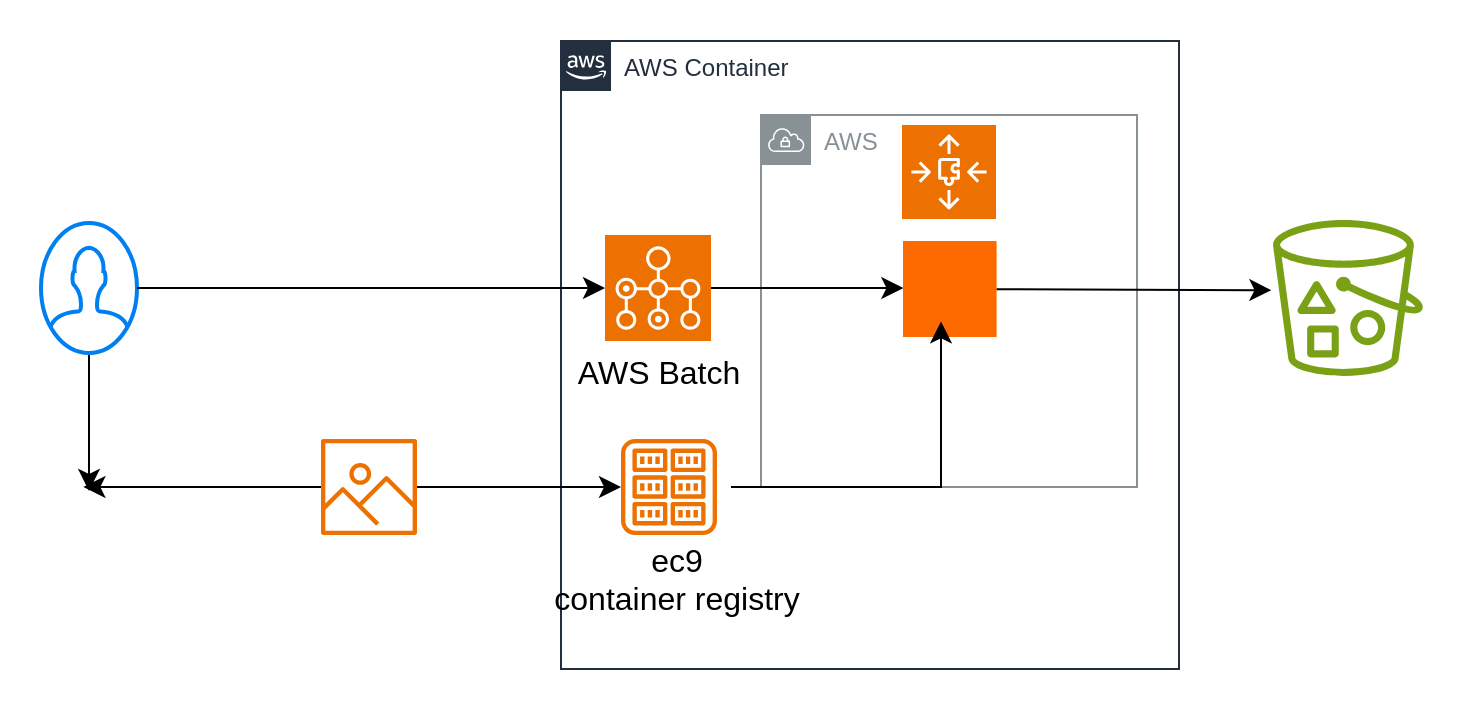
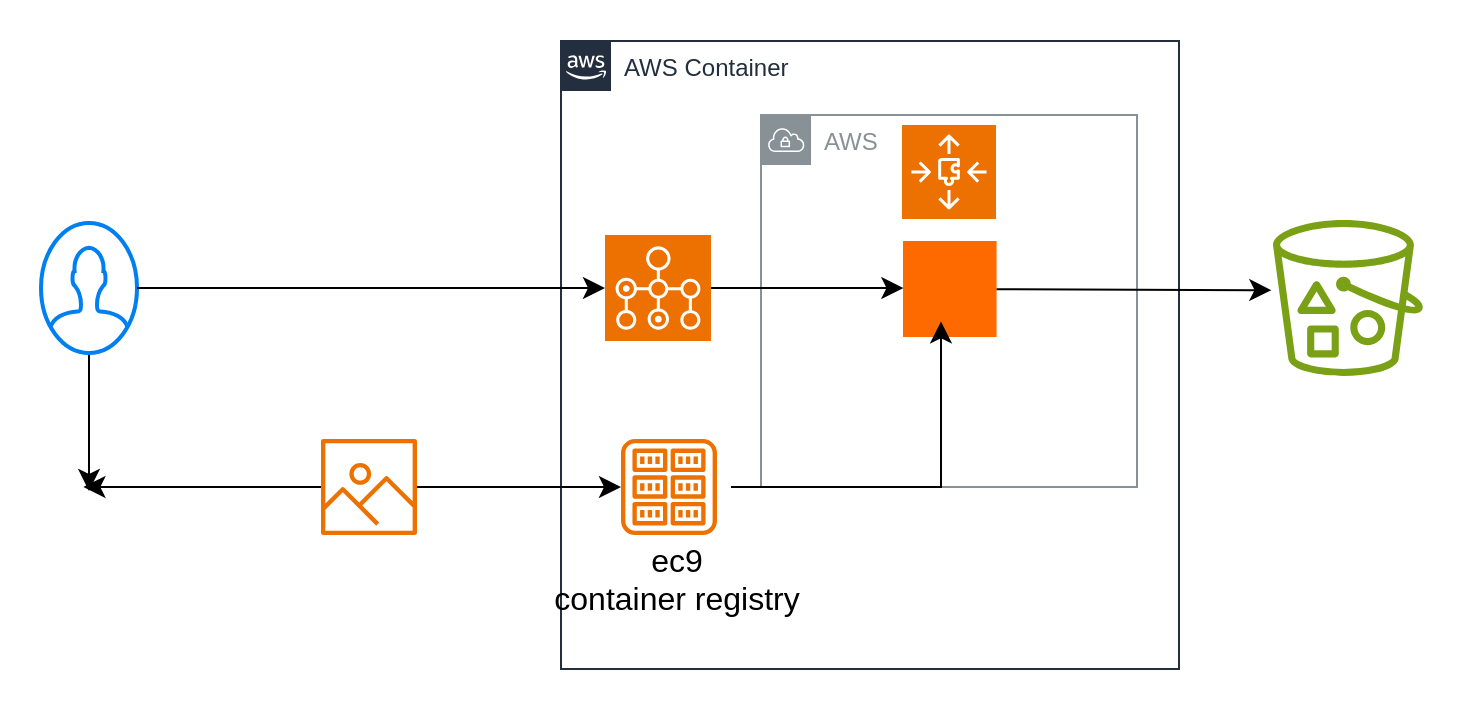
(658, 372) -> none
